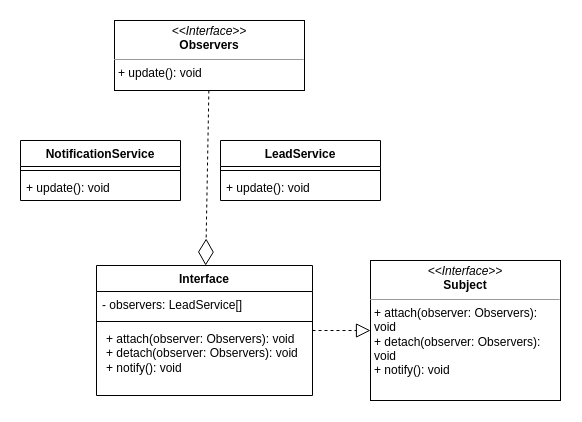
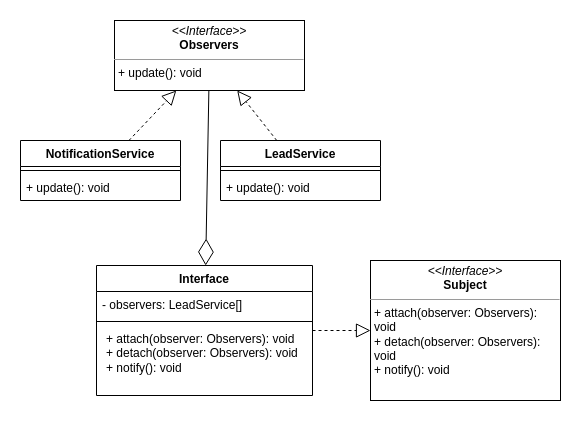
none -> (148, 121)
none -> (262, 121)
(207, 166) -> (207, 166)
